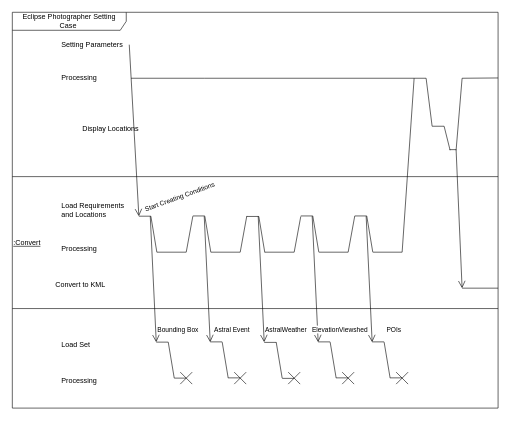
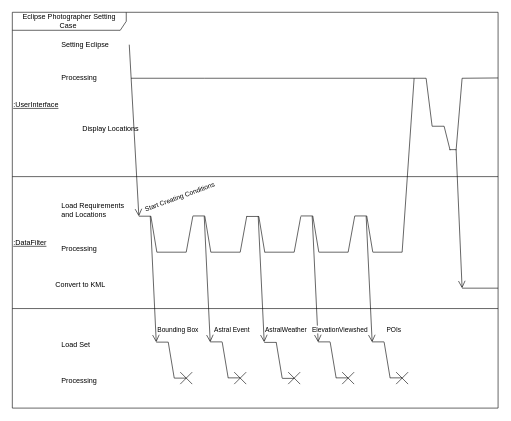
(96, 45) -> (88, 45)
none -> (42, 105)
(29, 243) -> (33, 243)
